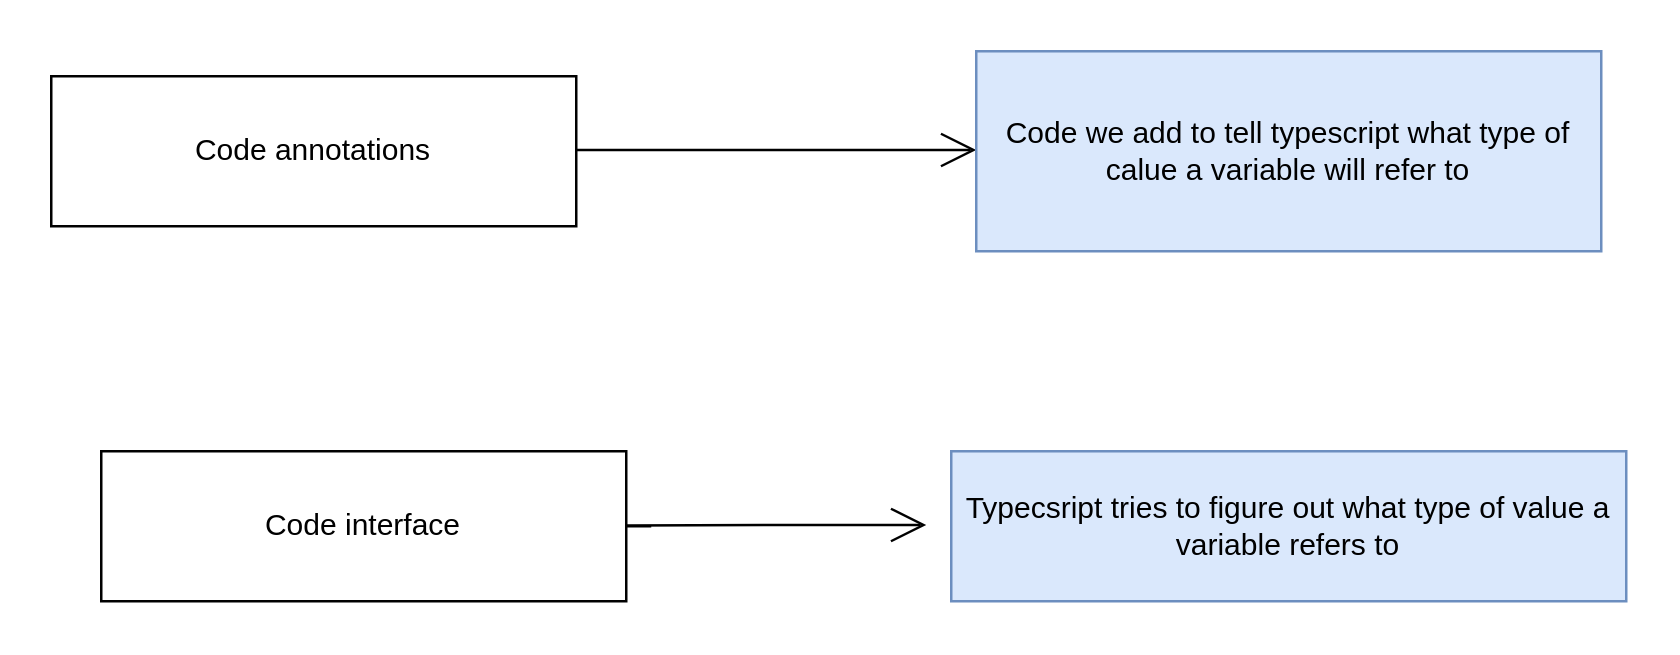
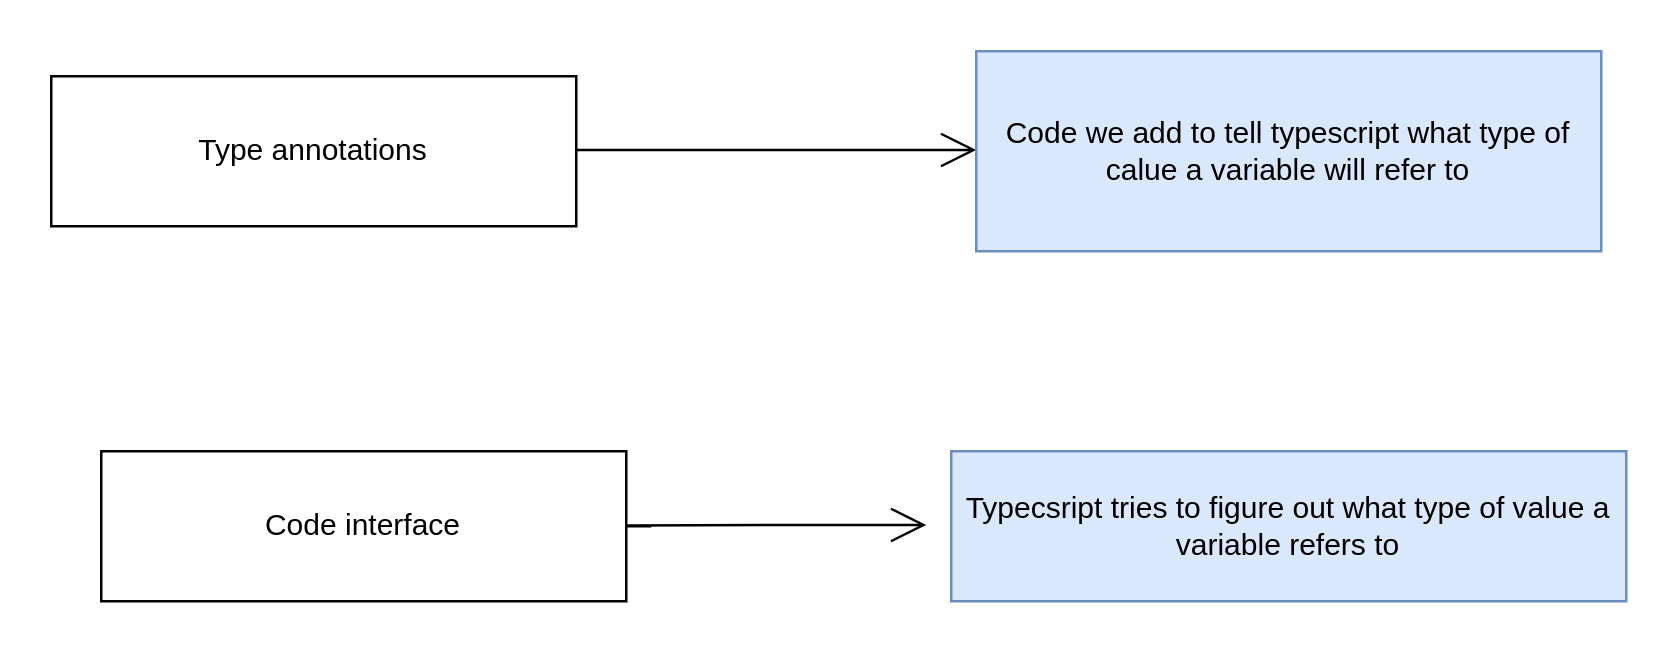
(314, 151) -> (314, 151)
